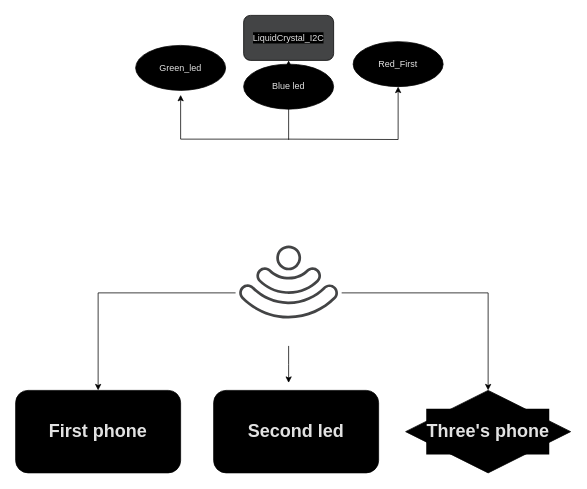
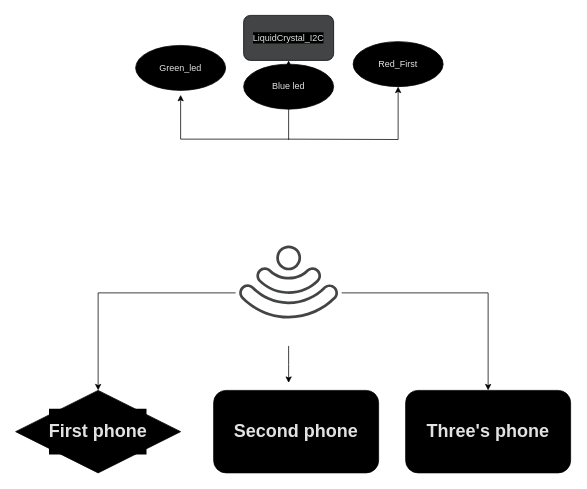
(98, 432) -> (98, 432)
(296, 432) -> (296, 432)
(488, 432) -> (488, 432)
